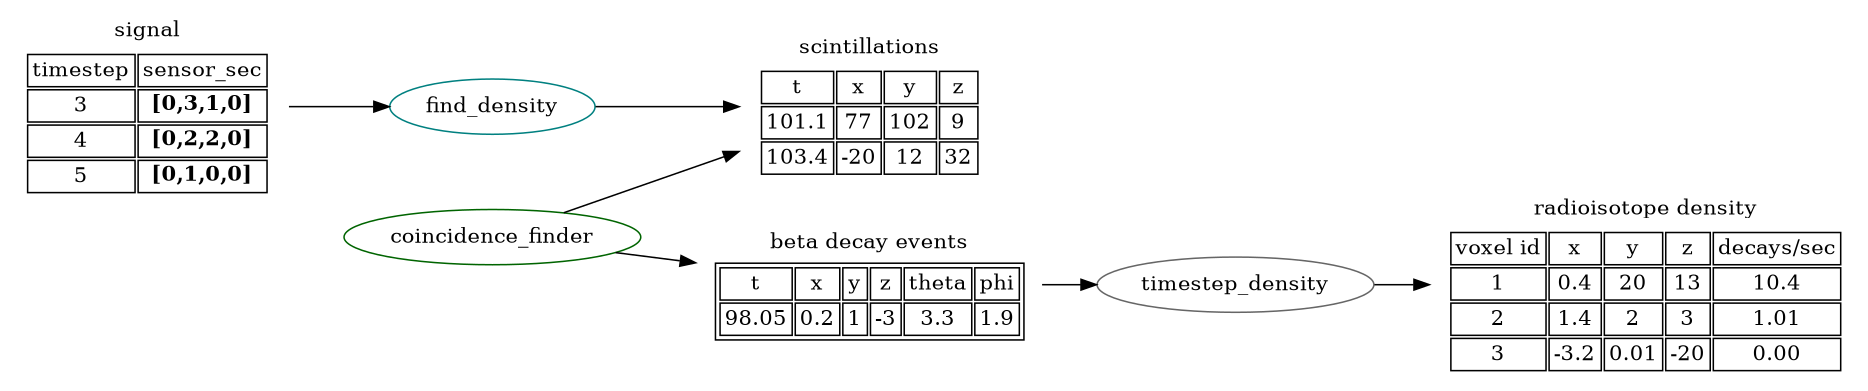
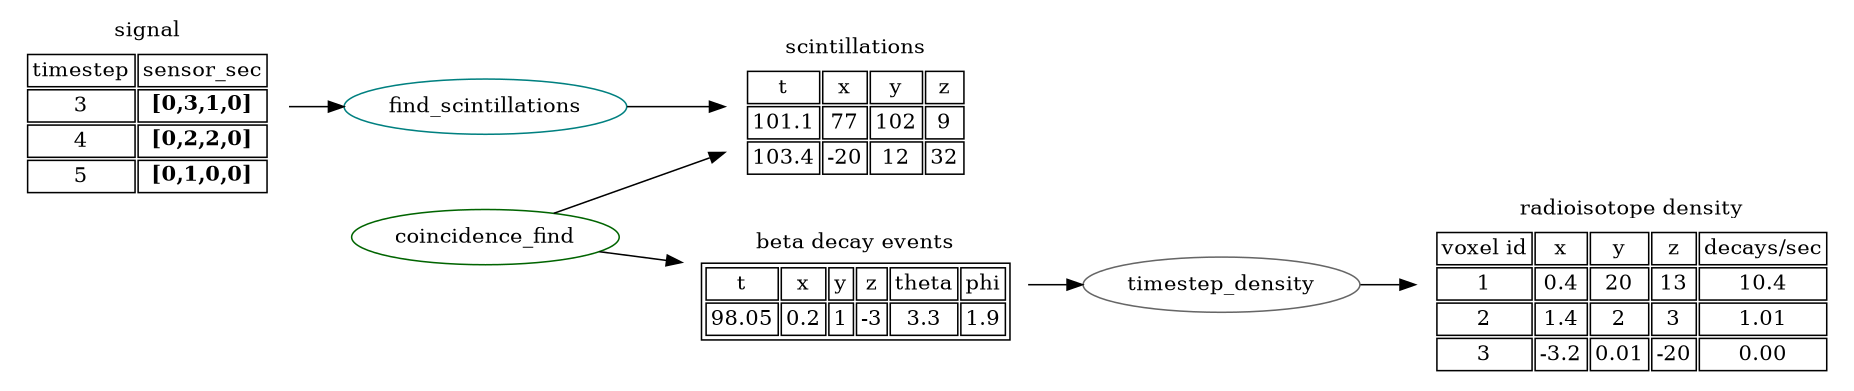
(492, 107) -> (485, 107)
(492, 237) -> (485, 237)
